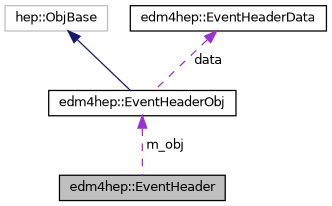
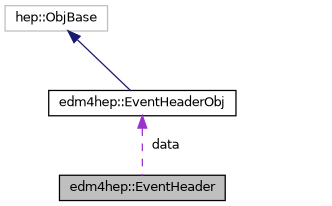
(228, 18) -> none
(164, 146) -> (164, 146)
